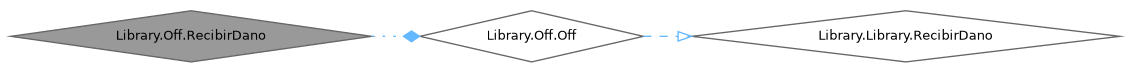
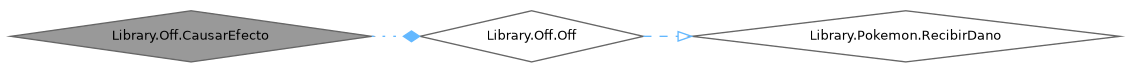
(191, 36) -> (191, 36)
(906, 36) -> (906, 36)
